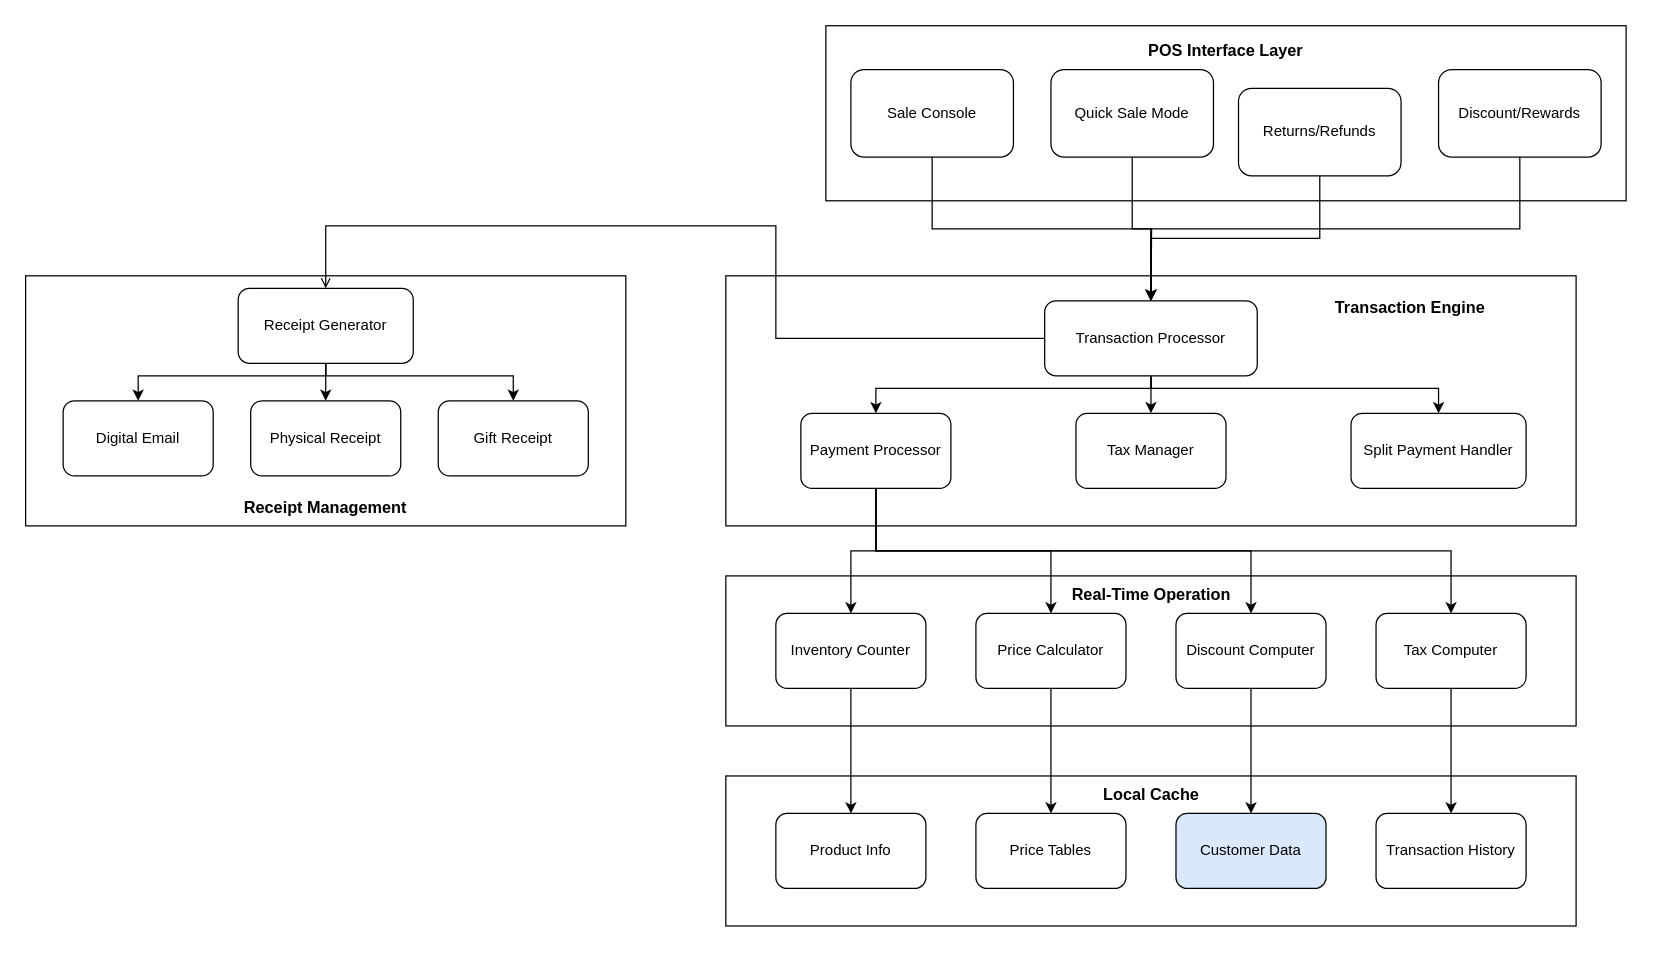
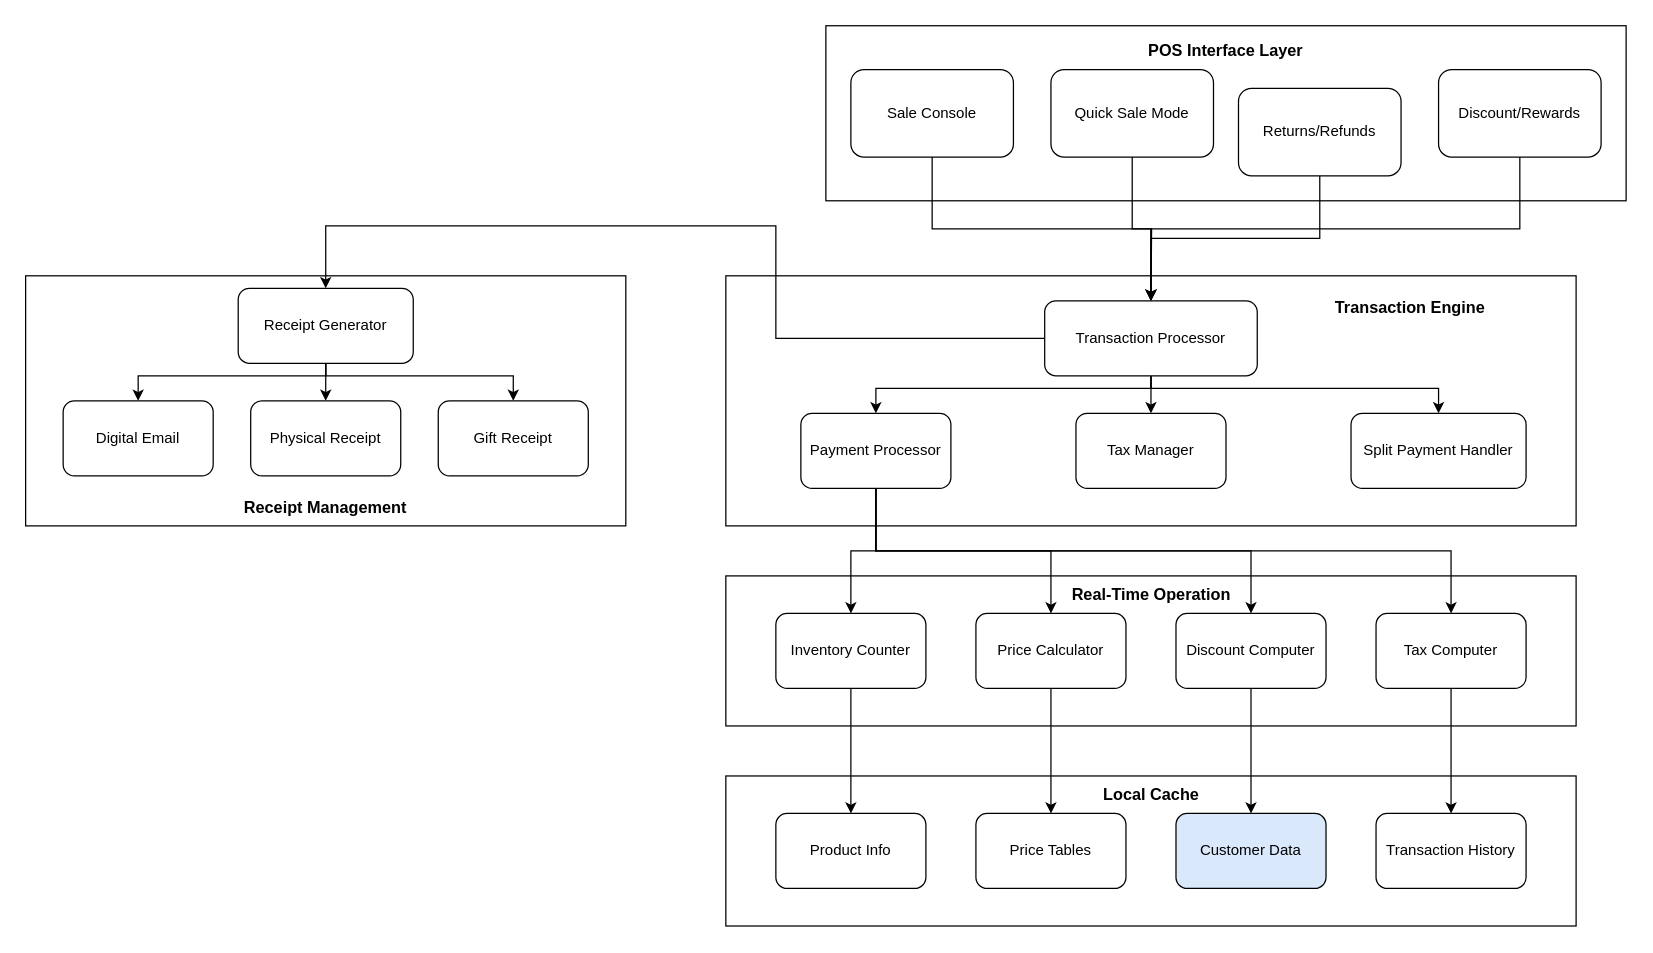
(326, 280) -> (326, 278)
